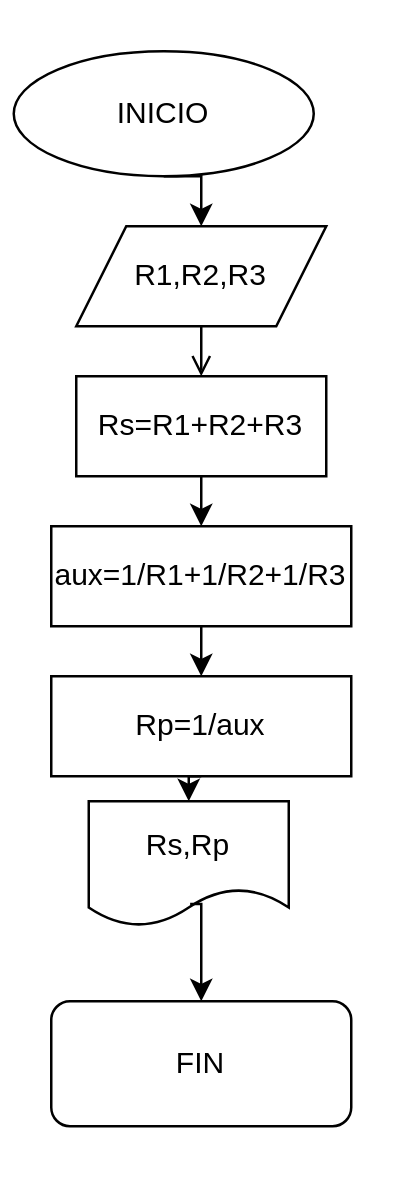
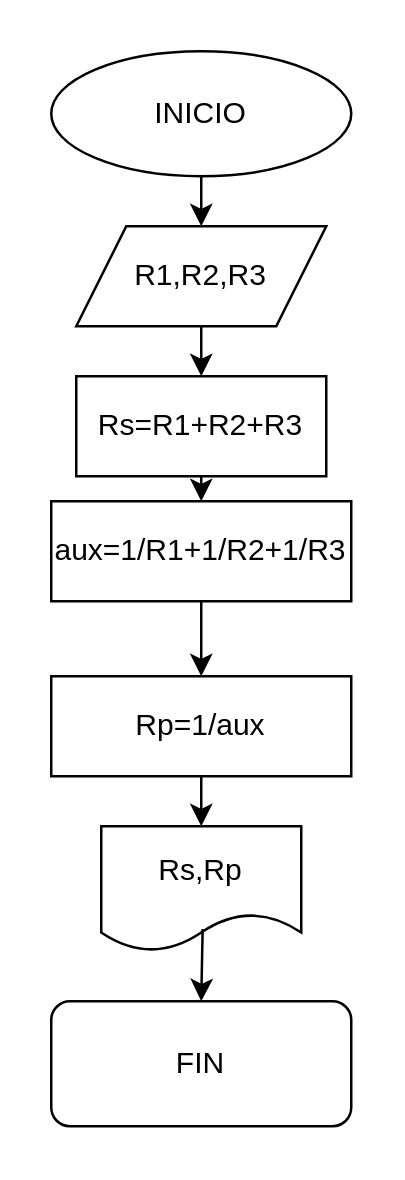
(164, 114) -> (201, 114)
(201, 362) -> (201, 358)
(201, 576) -> (201, 551)
(189, 864) -> (201, 889)
